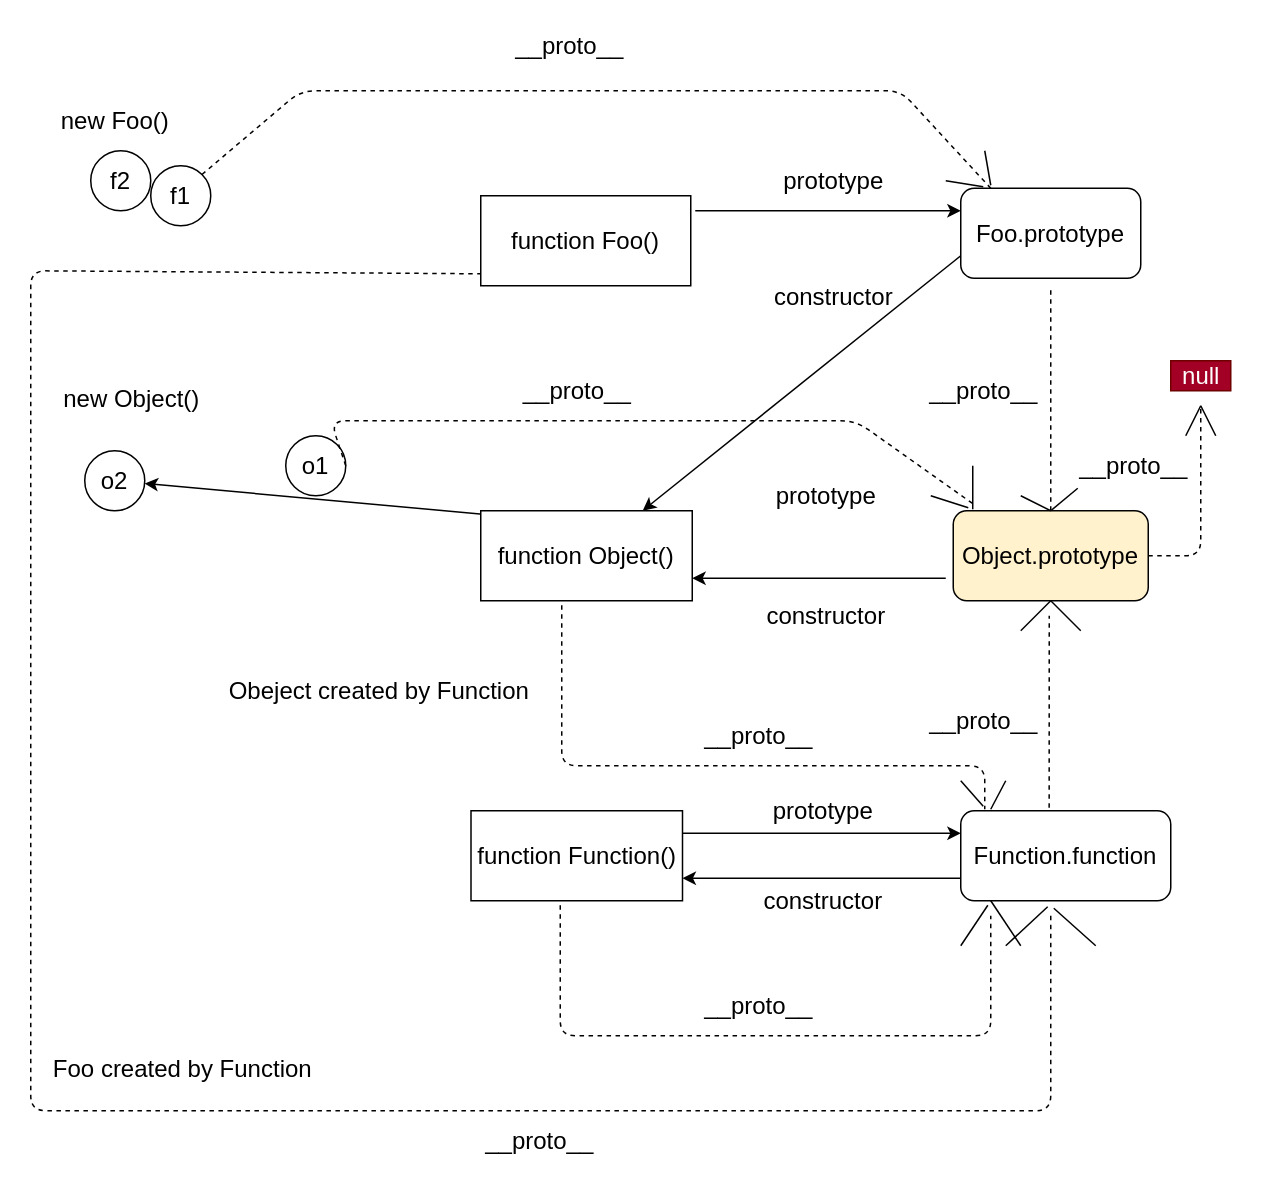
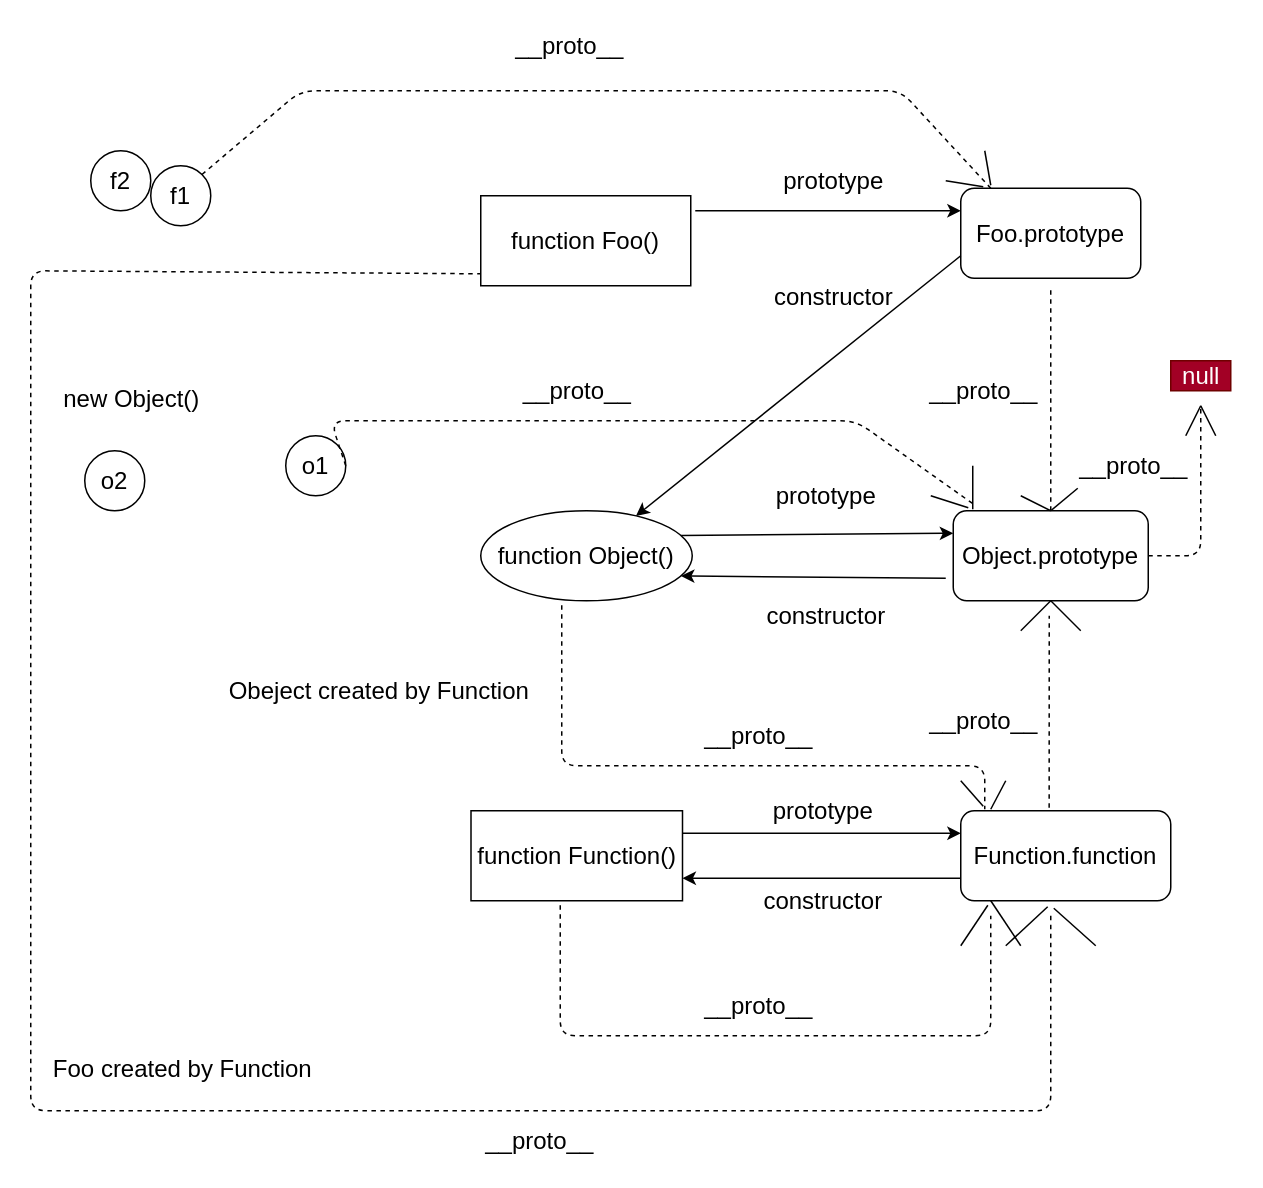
(115, 121) -> none
(319, 499) -> (812, 534)
(587, 556) -> (587, 556)
(1051, 556) -> (1051, 556)
